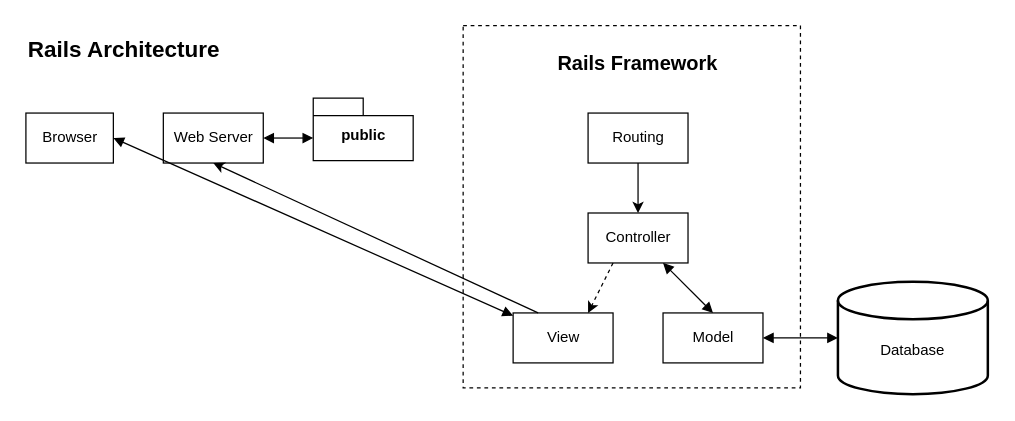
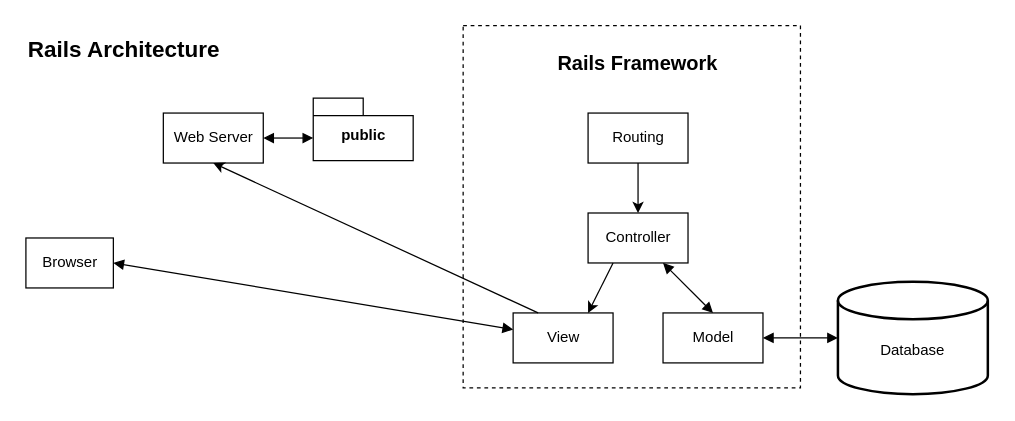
(69, 138) -> (69, 263)
(603, 284) -> (603, 284)
